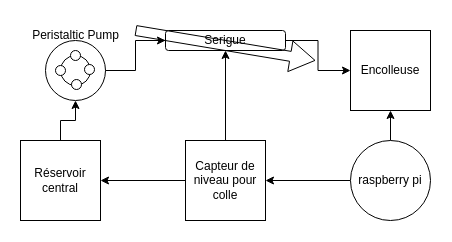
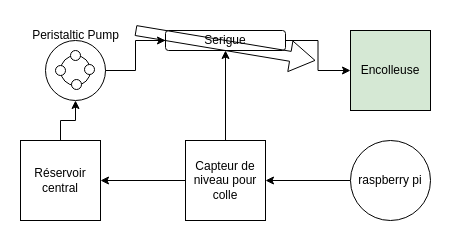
(391, 71) -> (391, 71)
(391, 122) -> none
